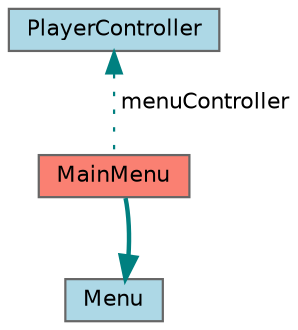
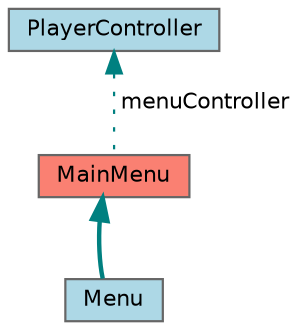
(129, 227) -> (99, 249)
